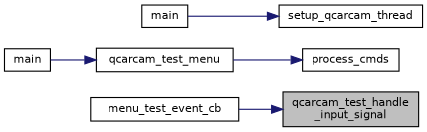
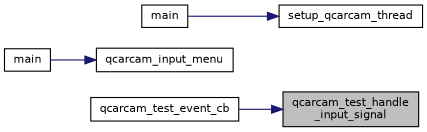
(165, 60) -> (165, 60)
(351, 60) -> none
(165, 109) -> (165, 109)
